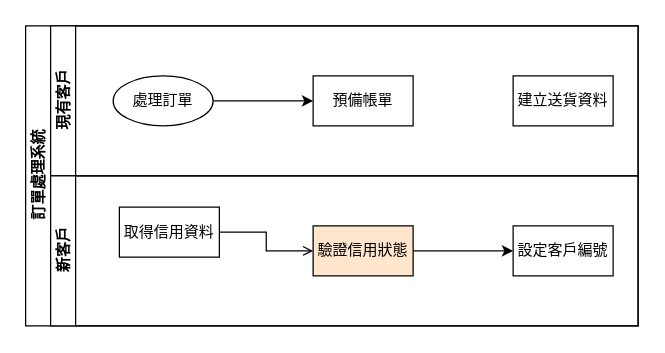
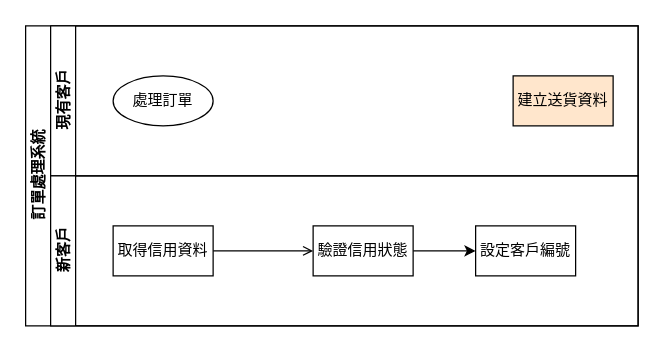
(259, 101) -> none
(363, 101) -> none
(563, 101) -> (563, 101)
(169, 232) -> (163, 251)
(363, 251) -> (363, 251)
(563, 251) -> (526, 251)
